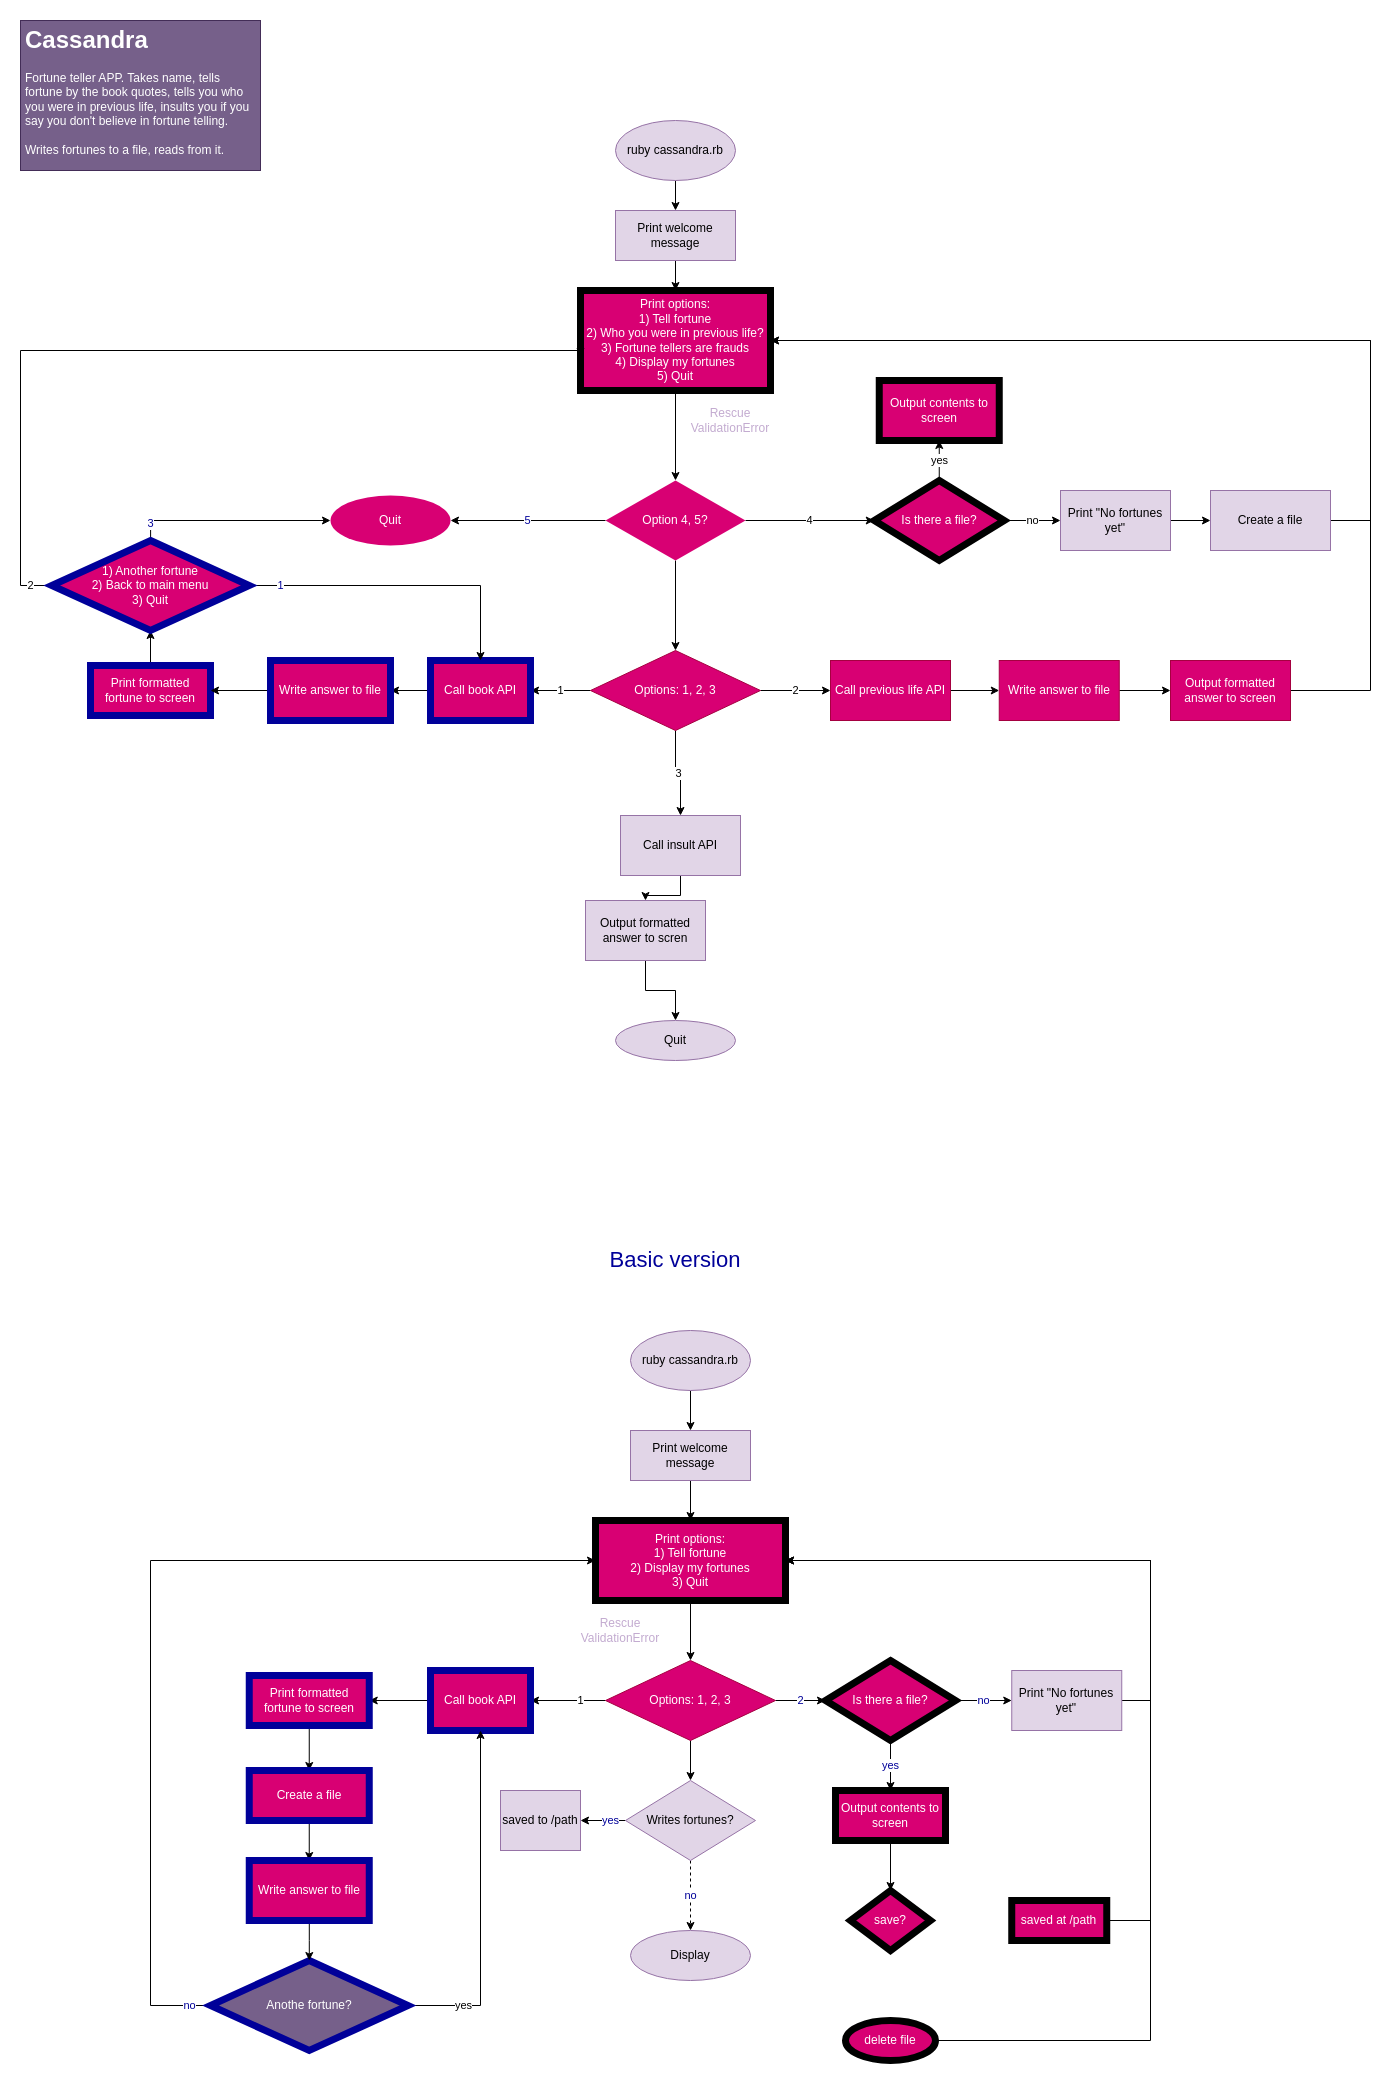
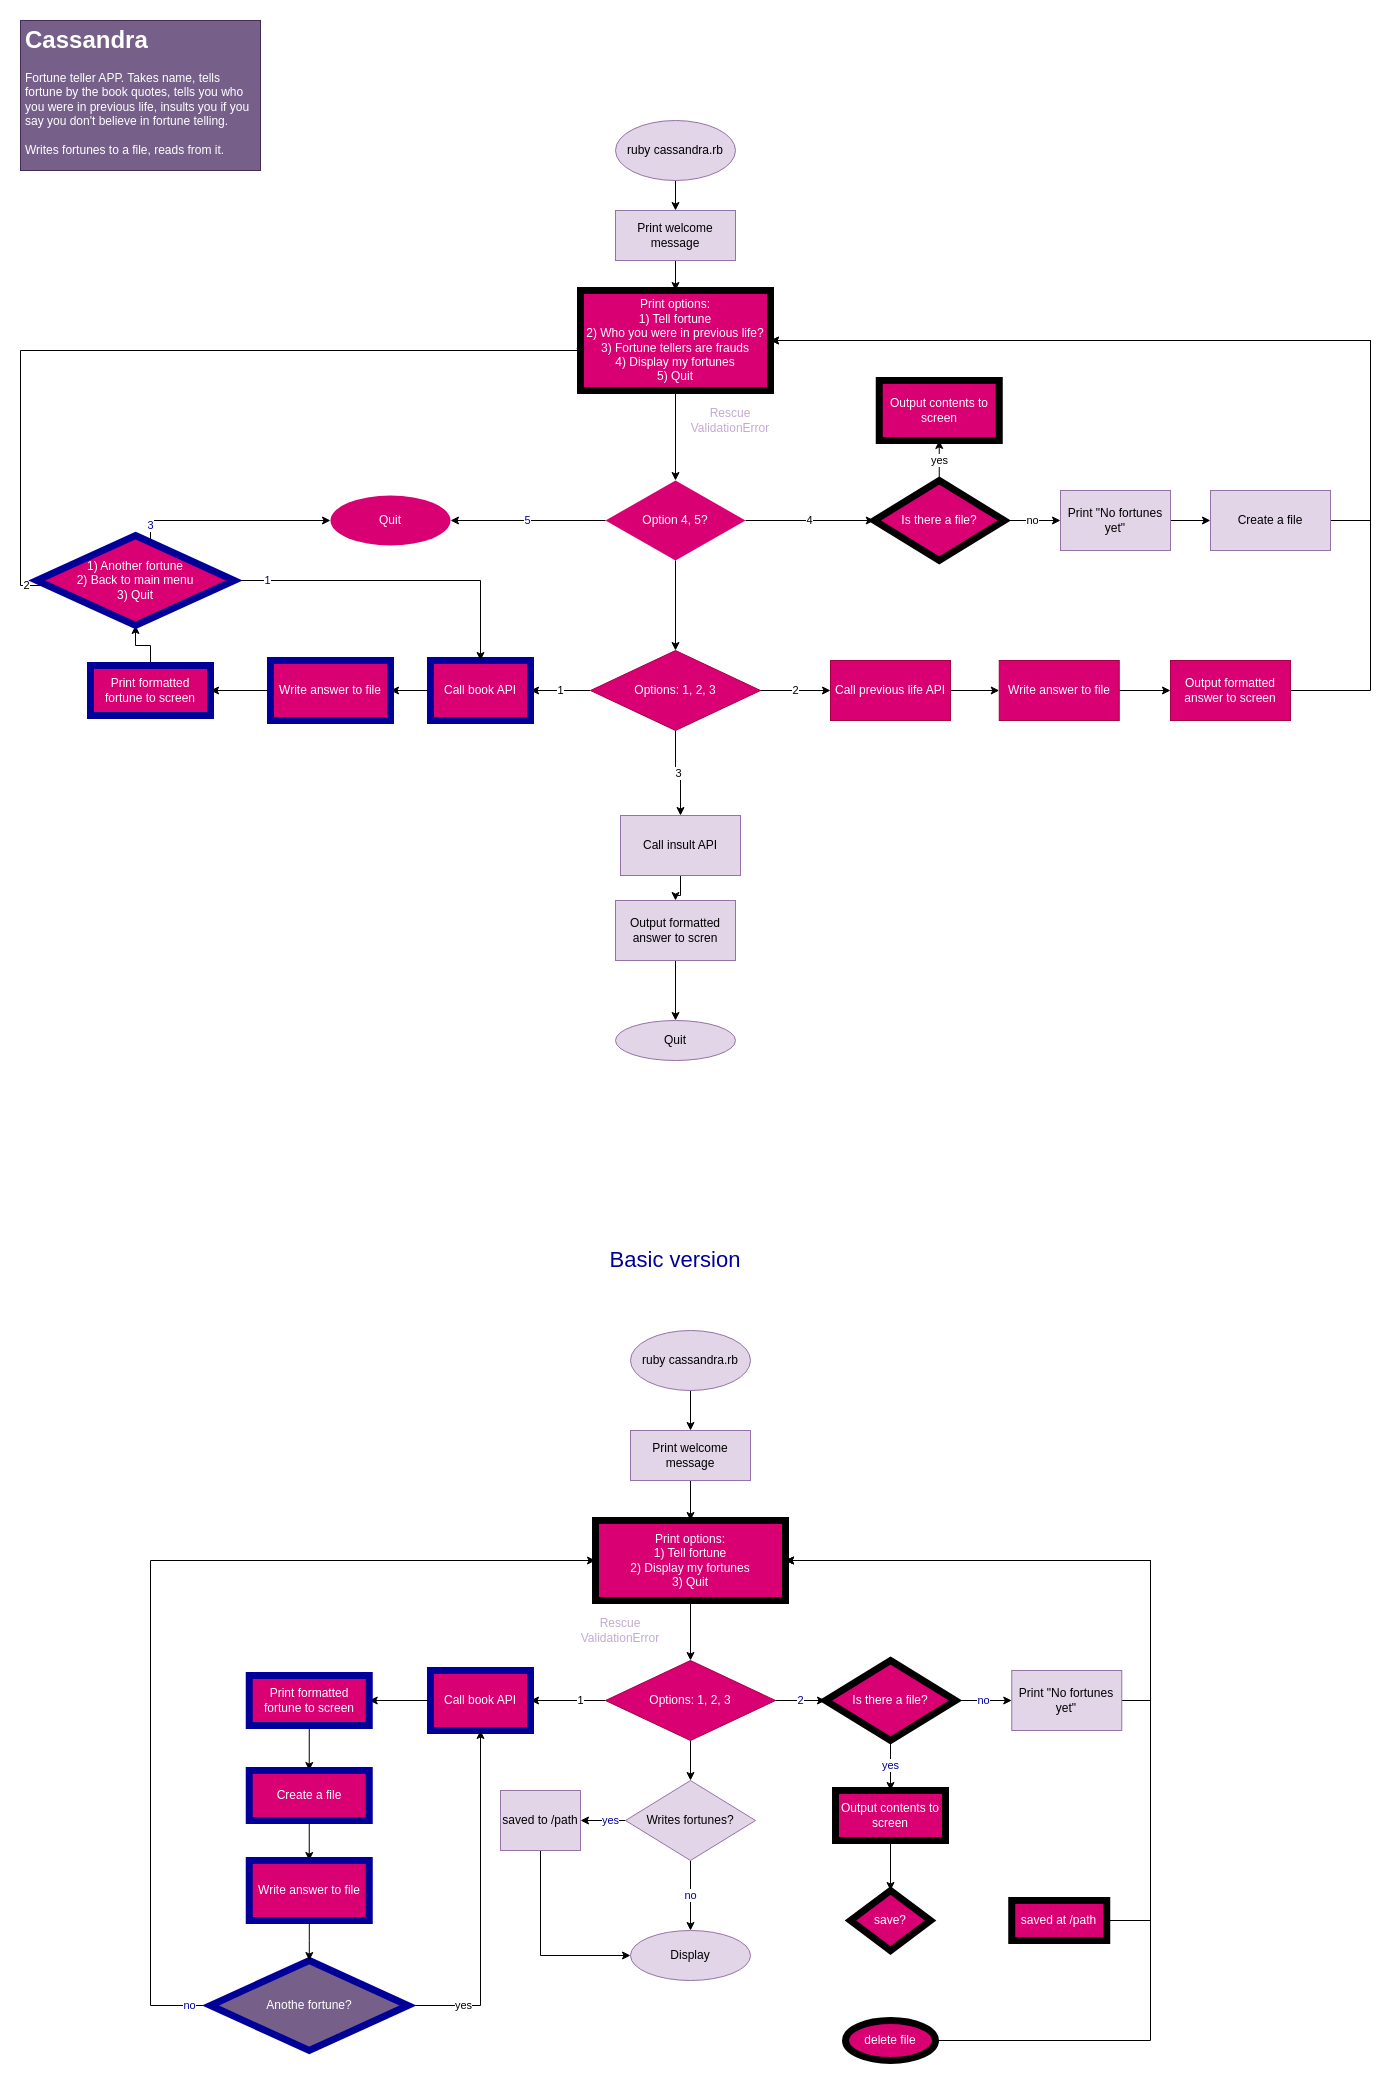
(151, 586) -> (136, 581)
(646, 931) -> (676, 931)
(691, 1876) -> (691, 1876)
none -> (541, 1945)
